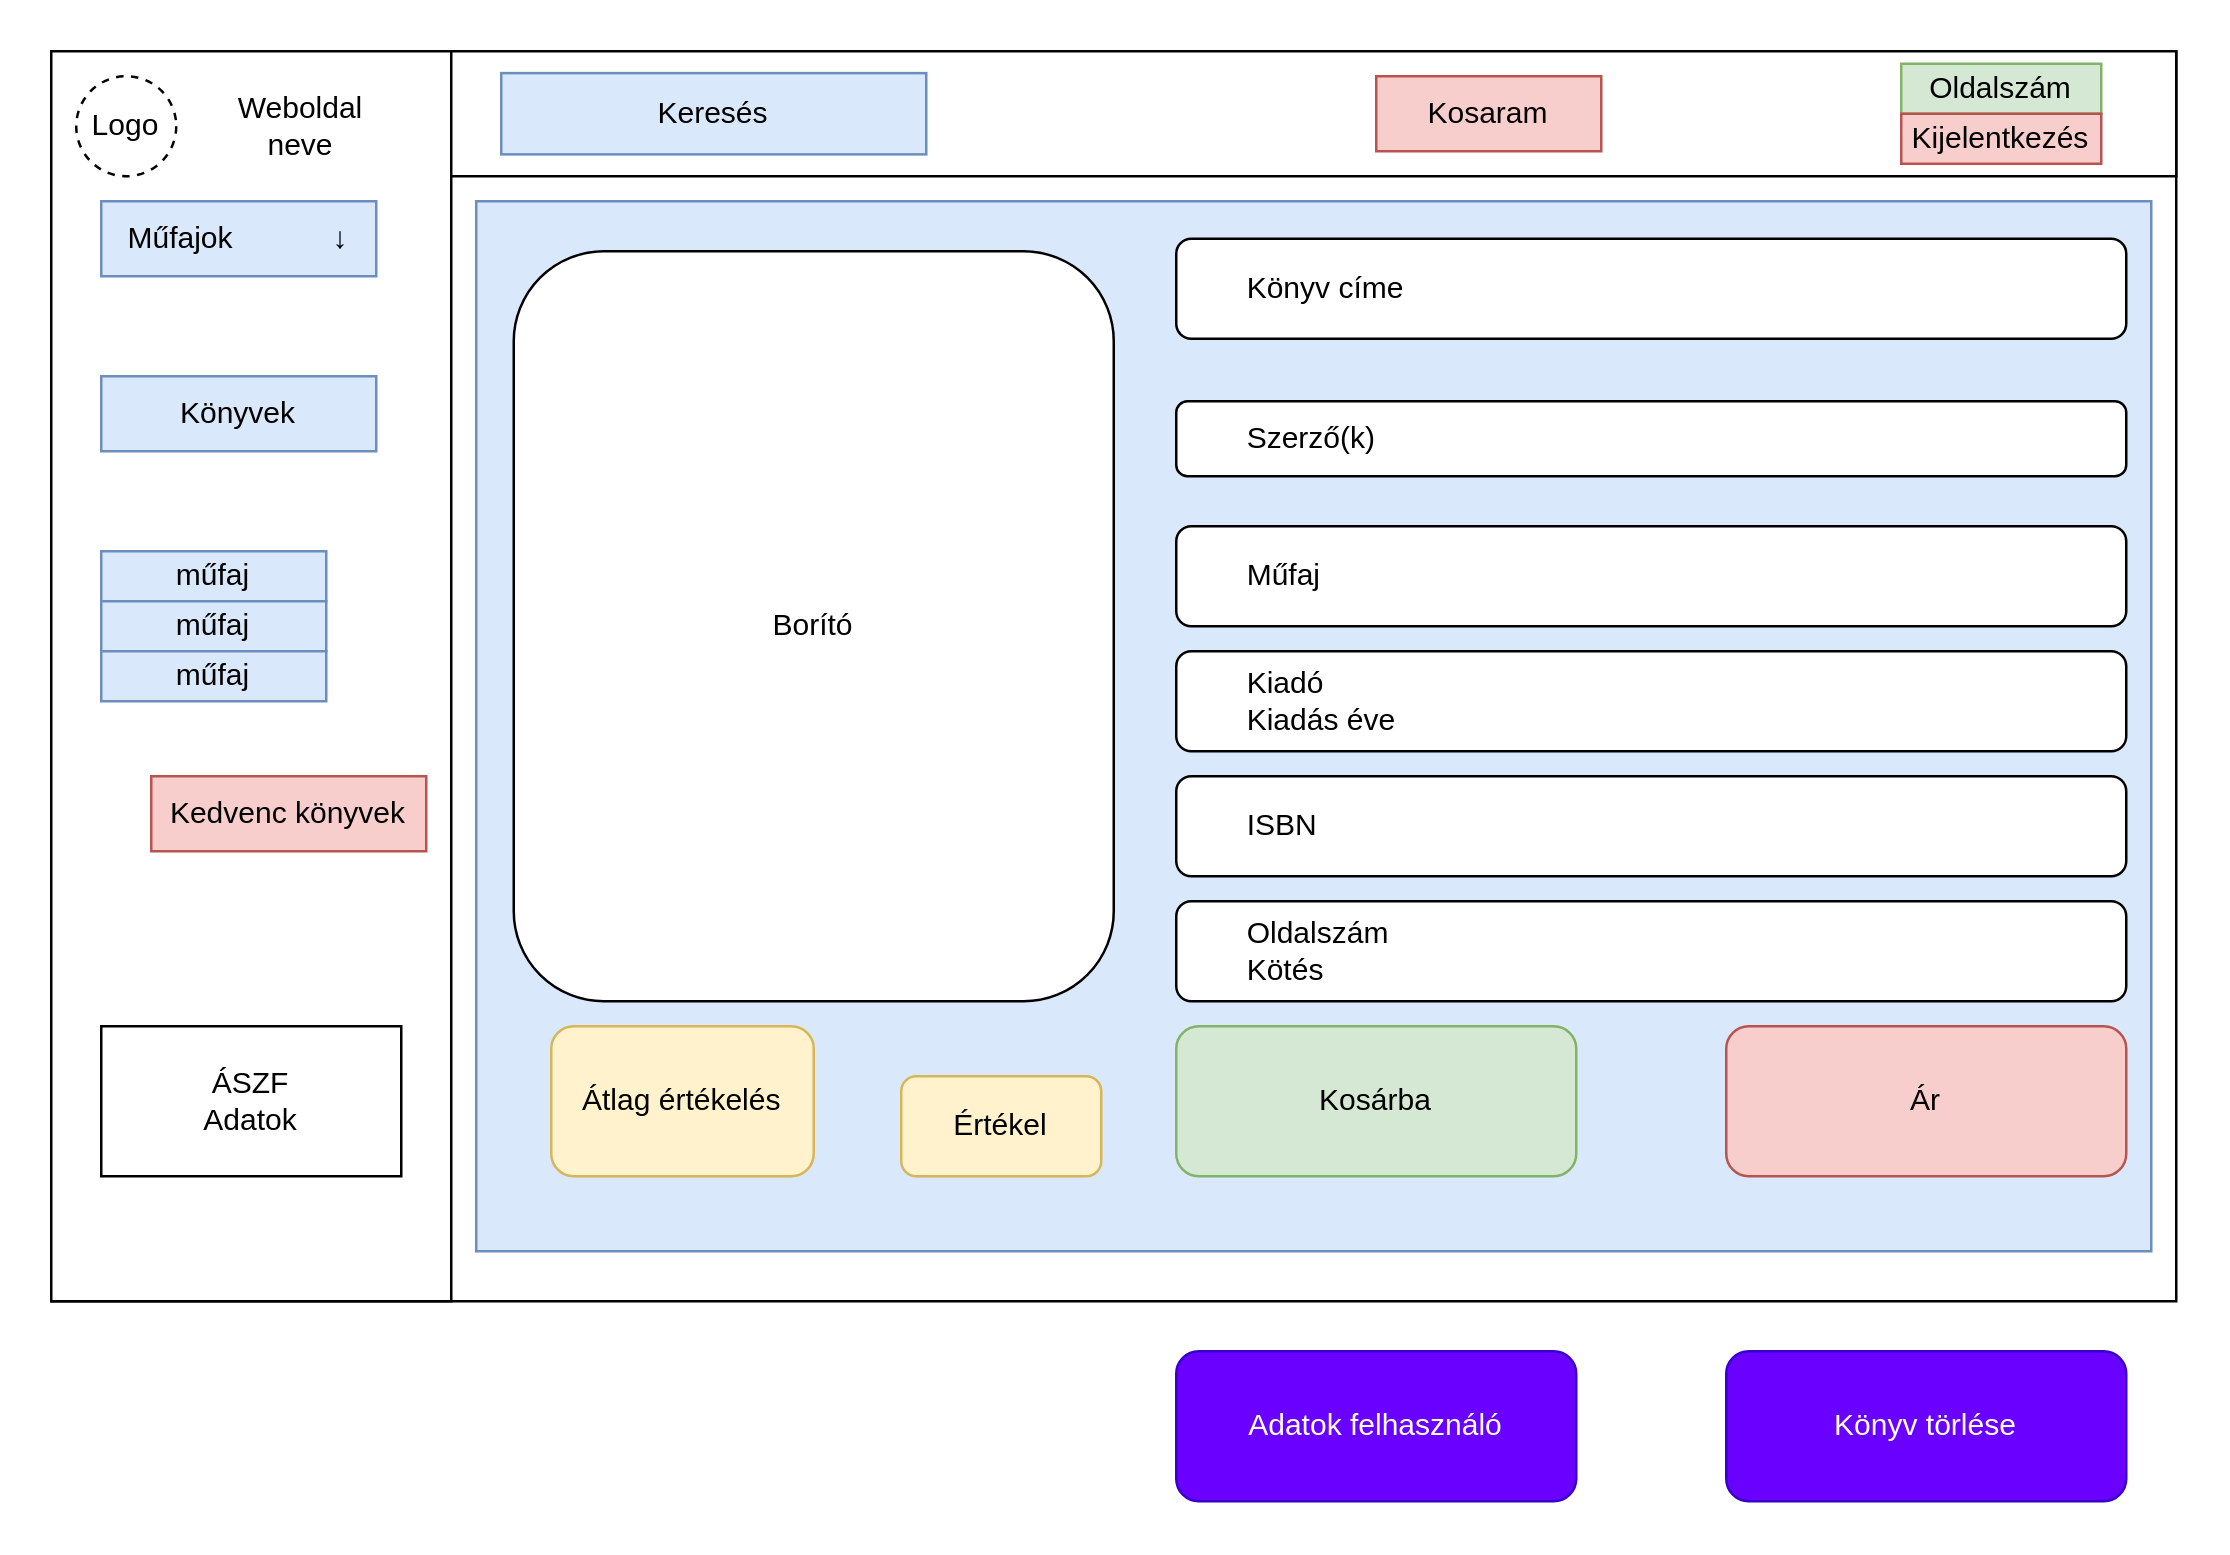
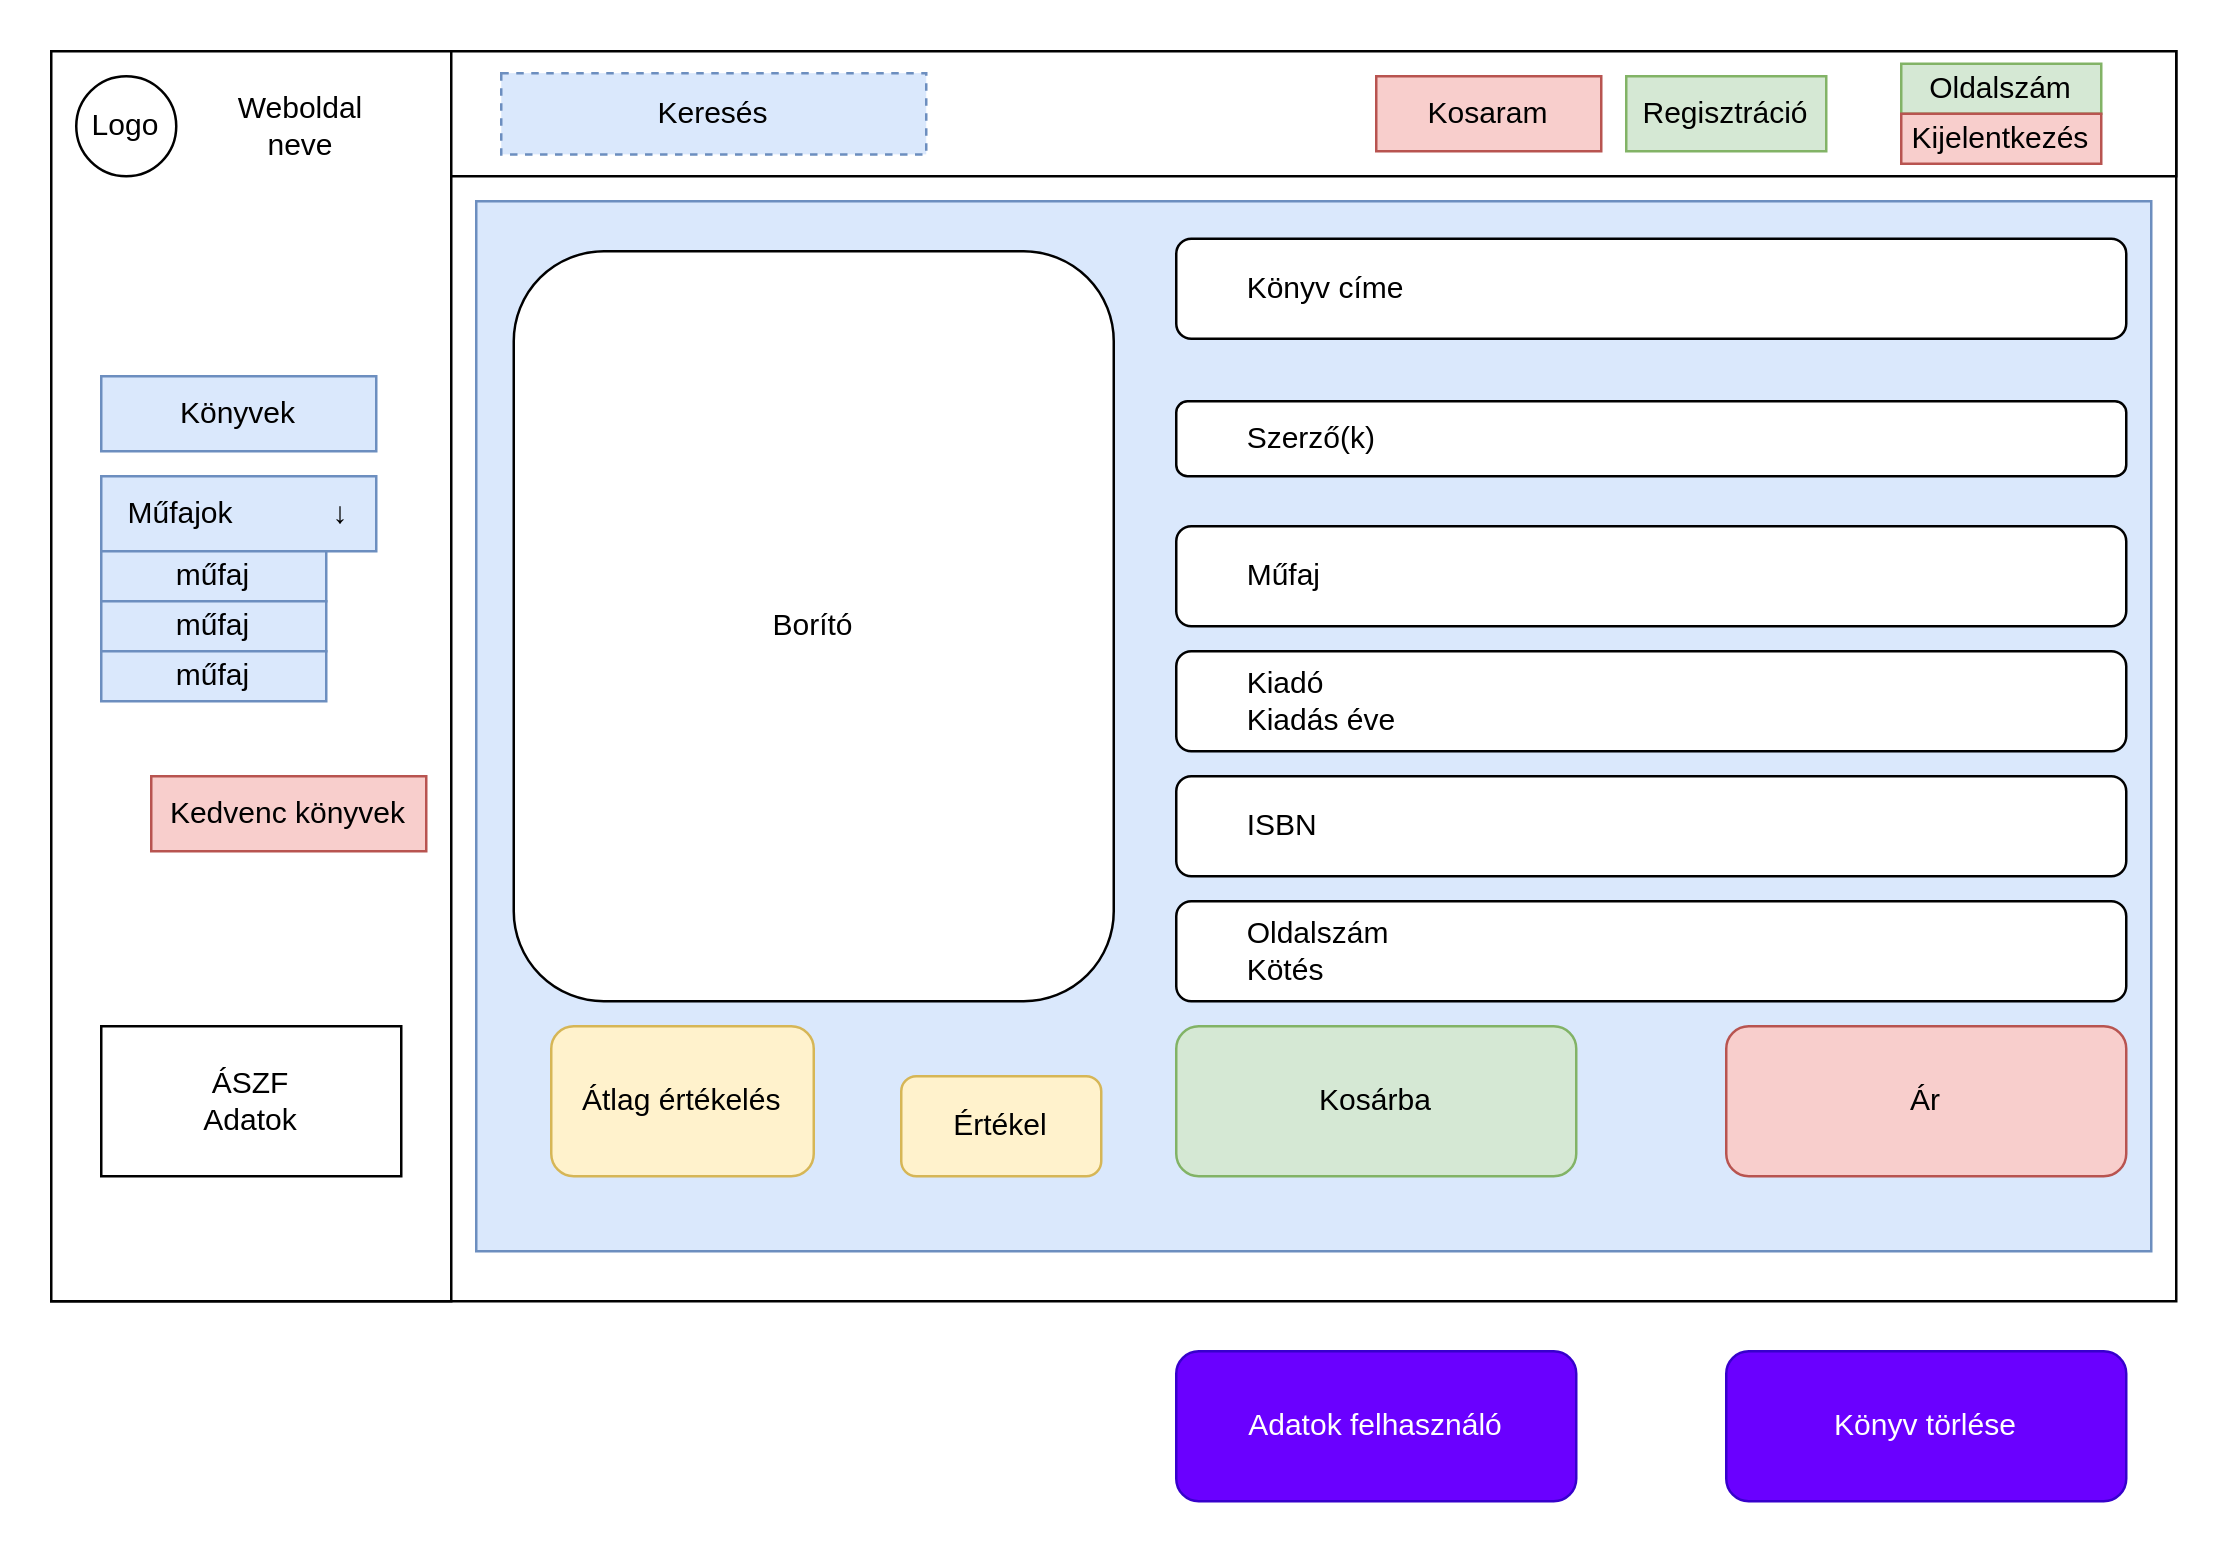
(714, 114) -> (714, 114)
none -> (1726, 114)
(126, 126) -> (126, 126)
(239, 239) -> (239, 514)
